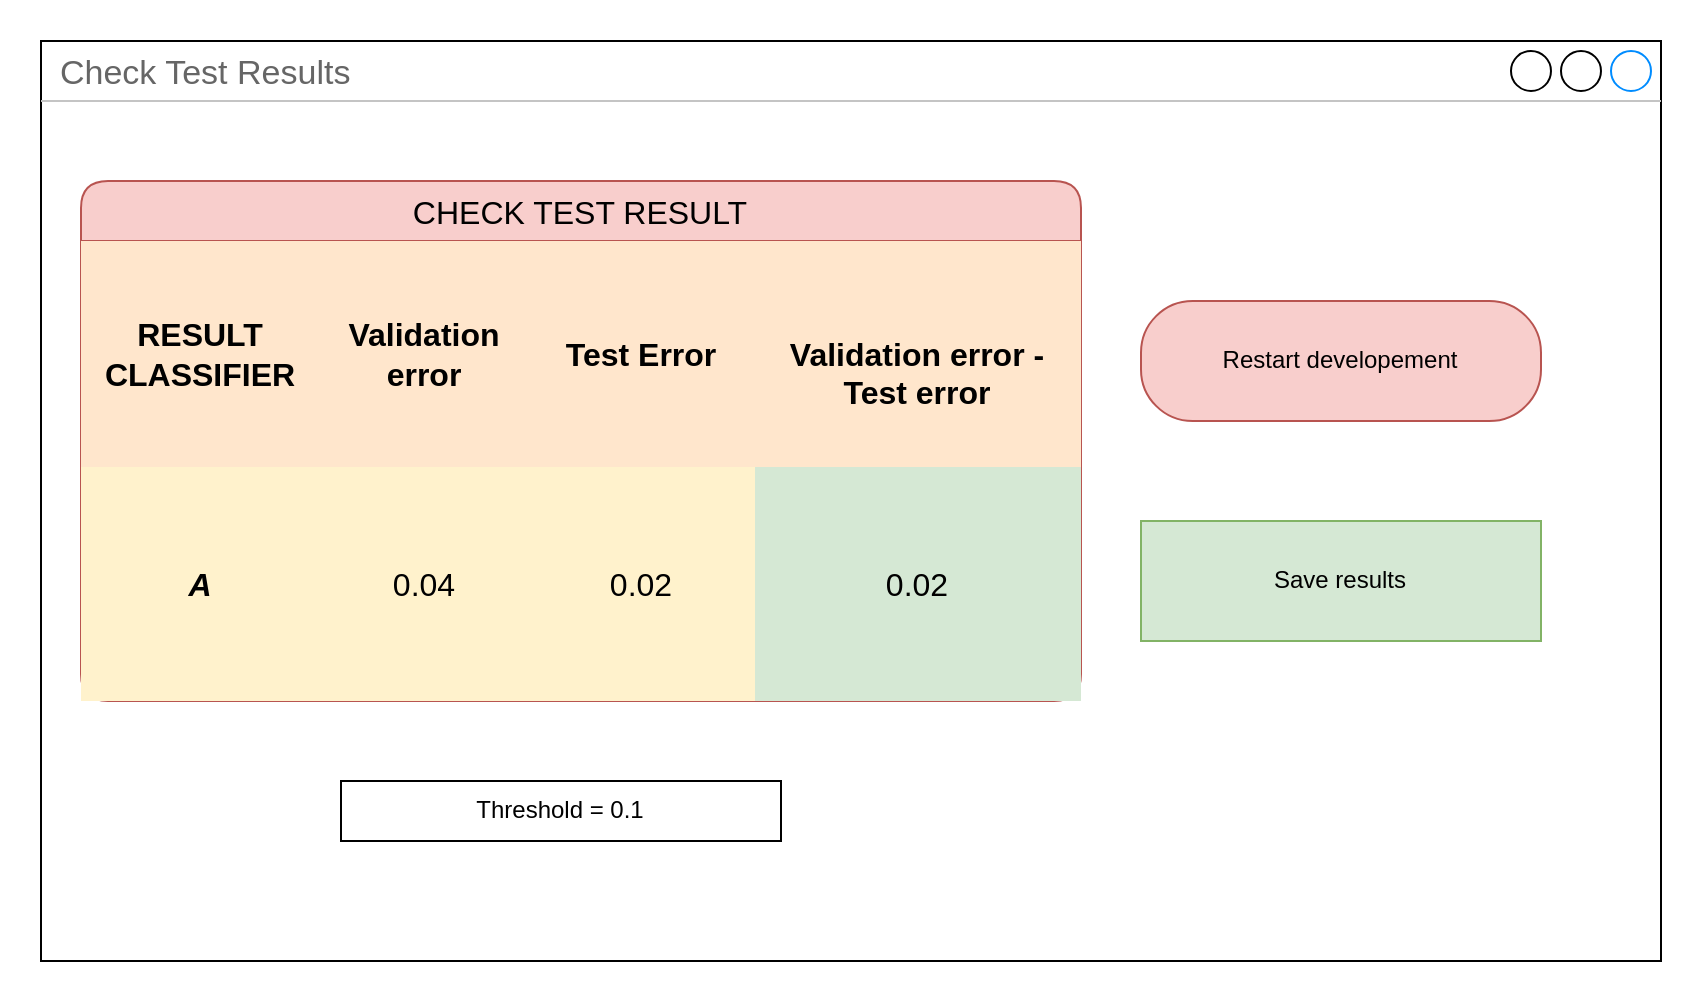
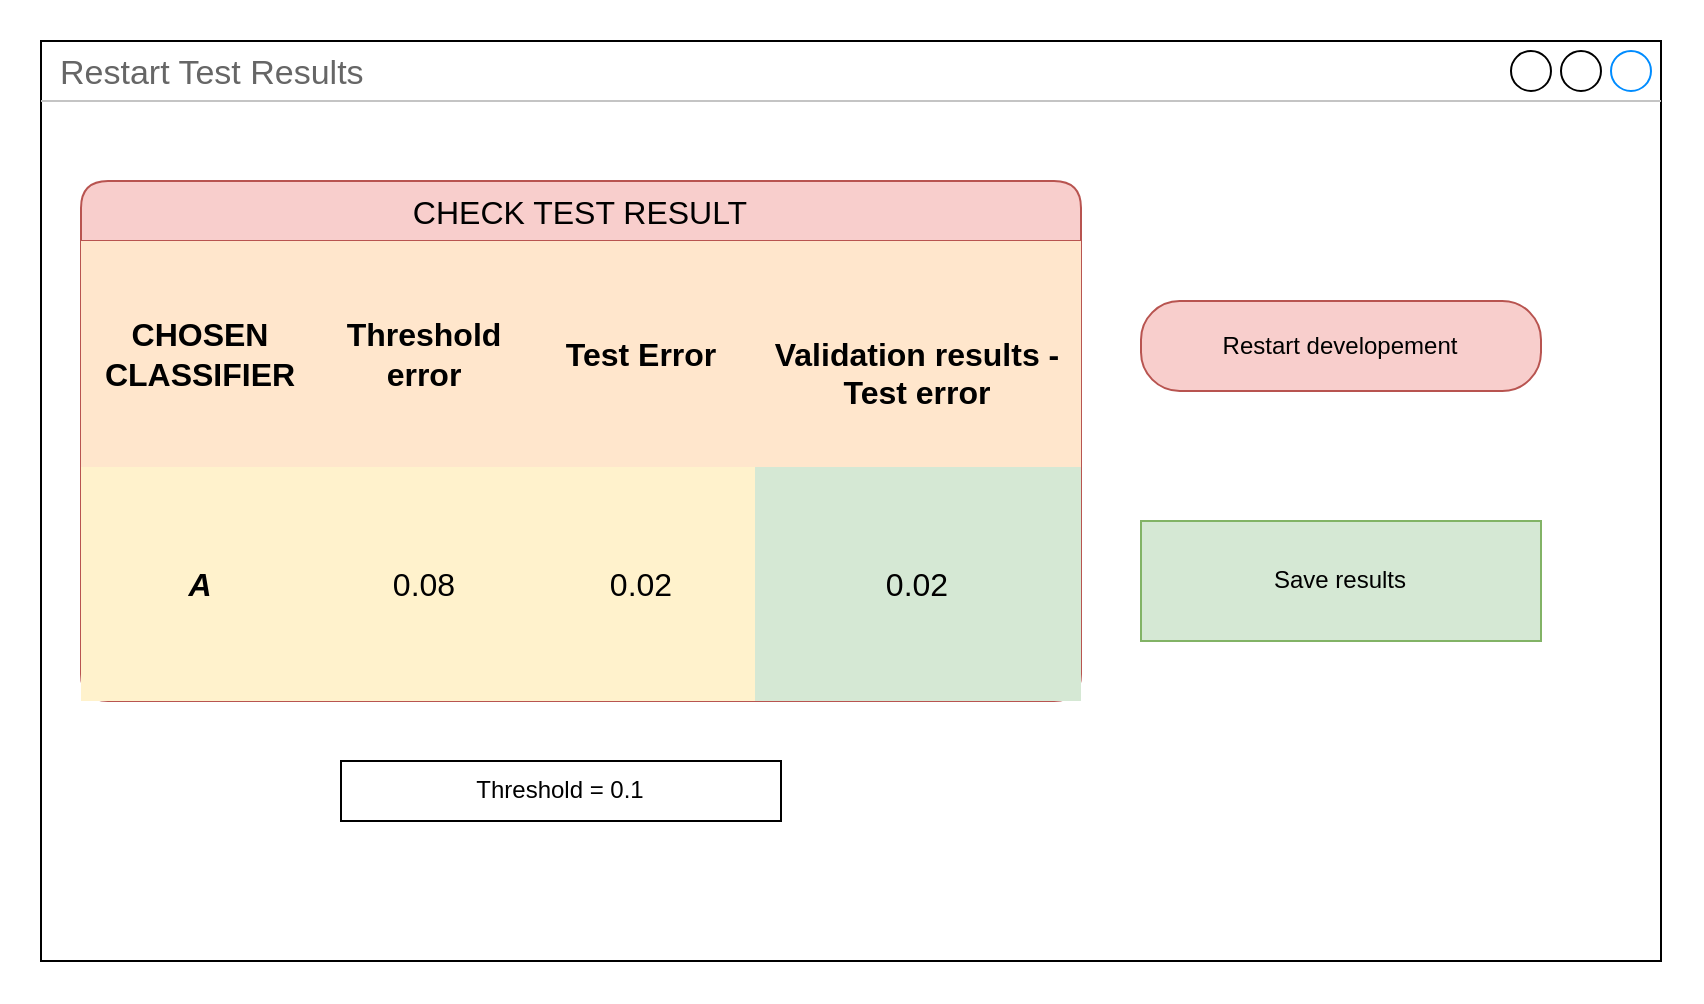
(219, 75) -> (238, 75)
(201, 355) -> (201, 355)
(425, 355) -> (425, 355)
(918, 355) -> (918, 355)
(1341, 361) -> (1341, 346)
(425, 585) -> (425, 585)
(561, 811) -> (561, 791)
